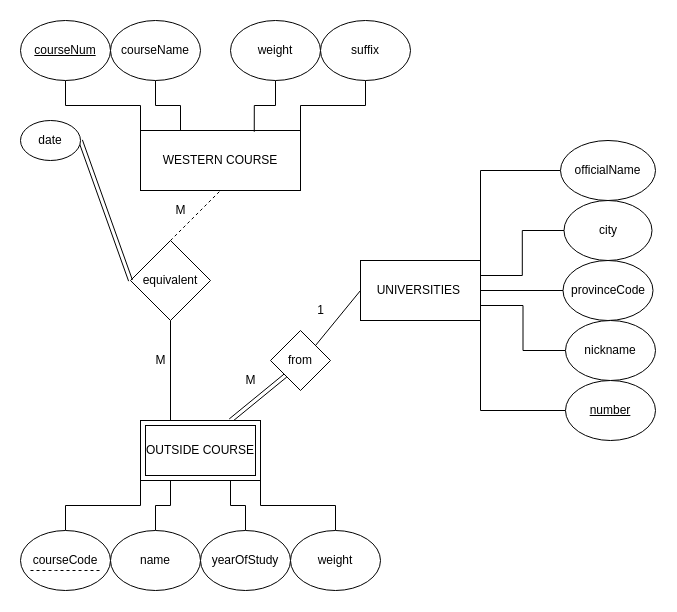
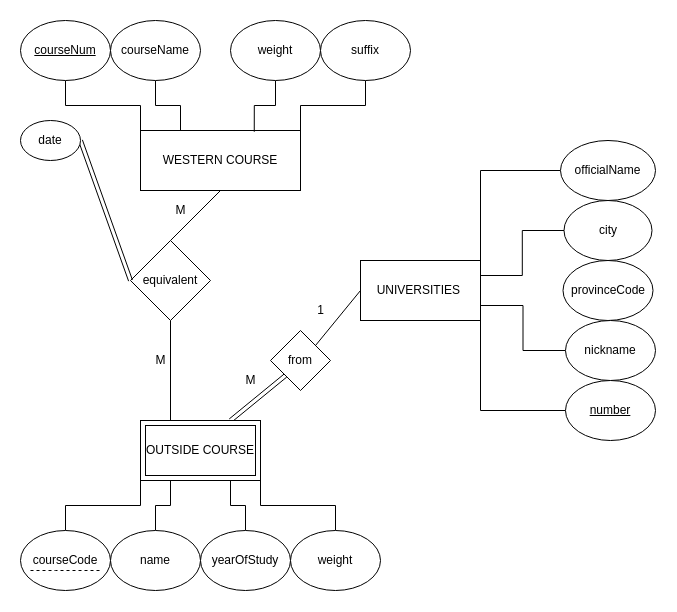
(196, 215) -> (196, 215)
(522, 291) -> none
